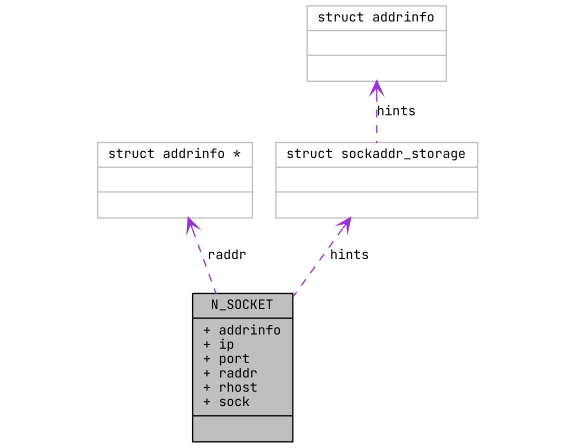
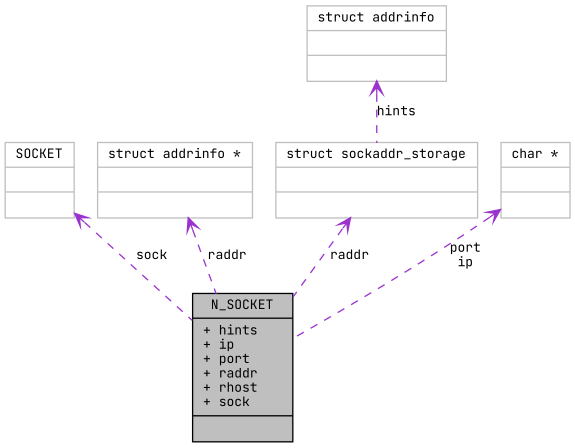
none -> (40, 180)
none -> (536, 180)
(350, 256) -> (350, 256)
(243, 331) -> (231, 331)
